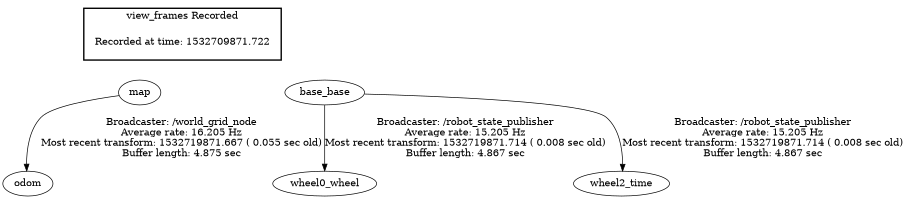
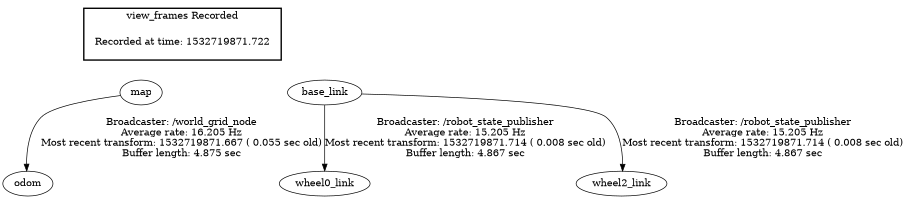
(183, 42) -> (183, 42)
(325, 92) -> (325, 92)
(325, 184) -> (325, 184)
(622, 184) -> (622, 184)
